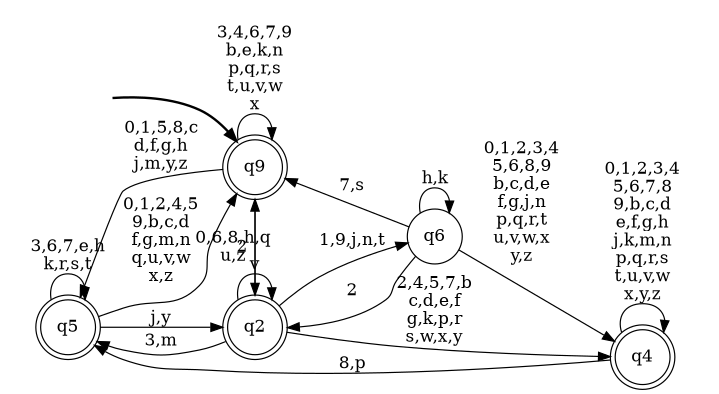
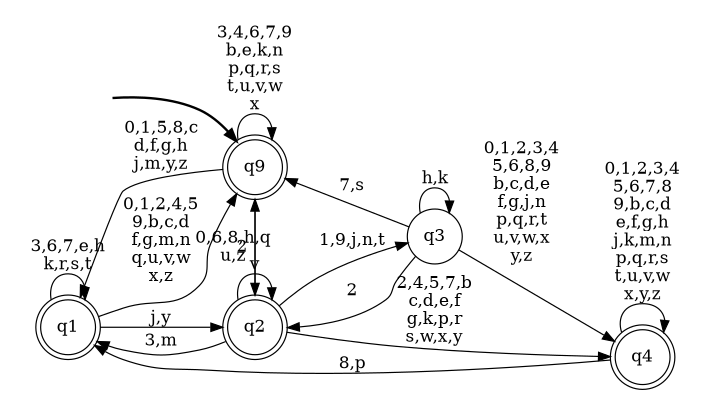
(435, 236) -> (435, 236)
(68, 327) -> (68, 327)
